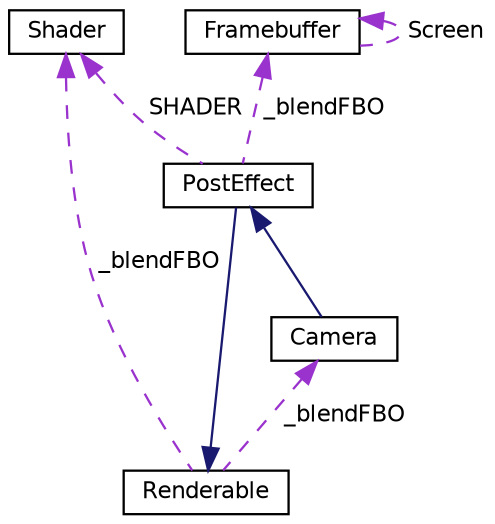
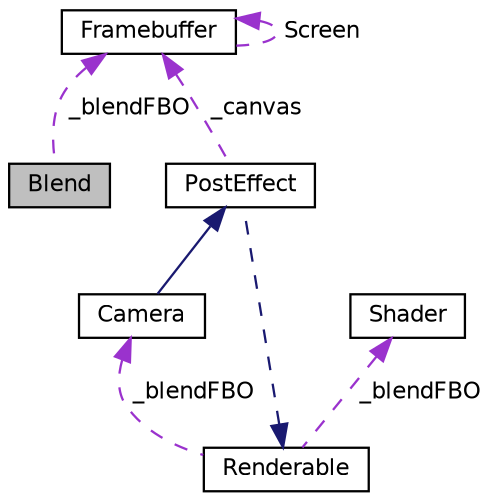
(321, 109) -> (253, 109)
(145, 124) -> none
none -> (60, 186)
(223, 328) -> (262, 316)
